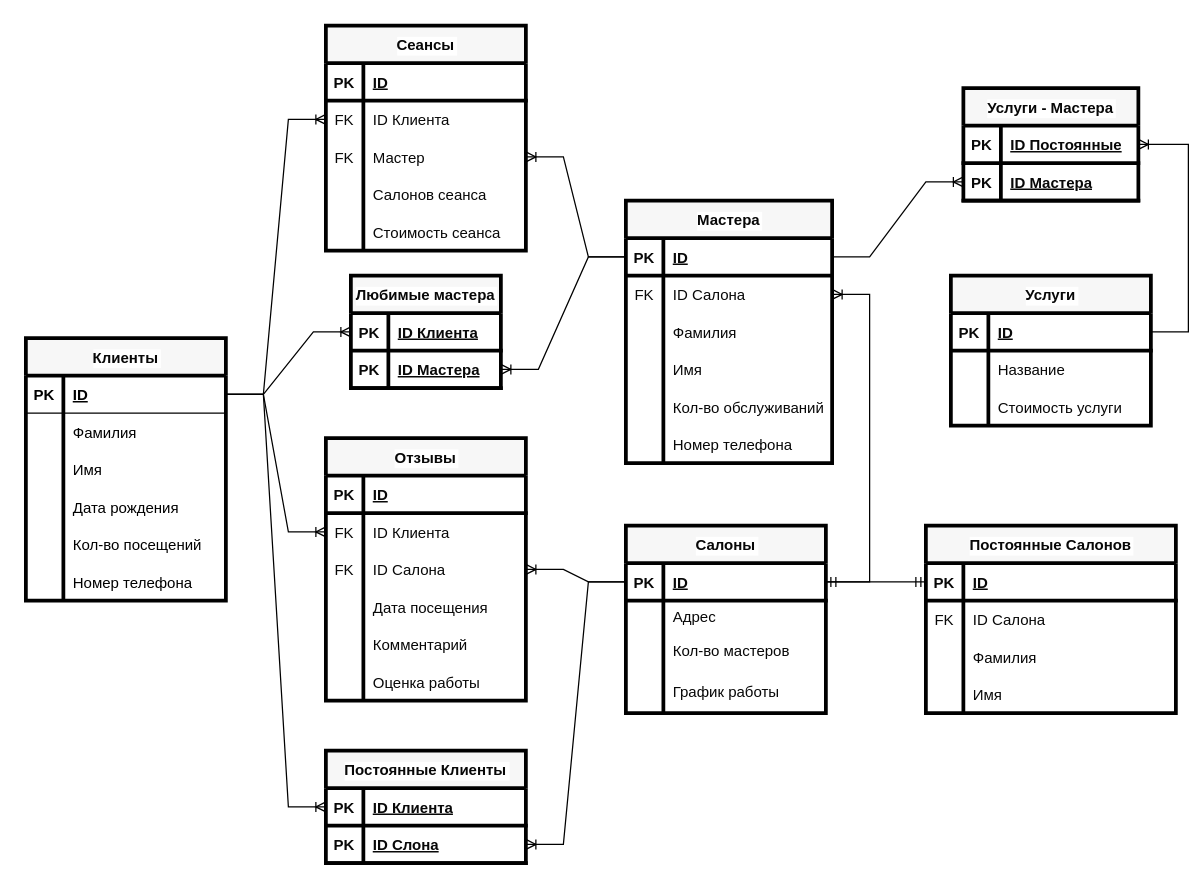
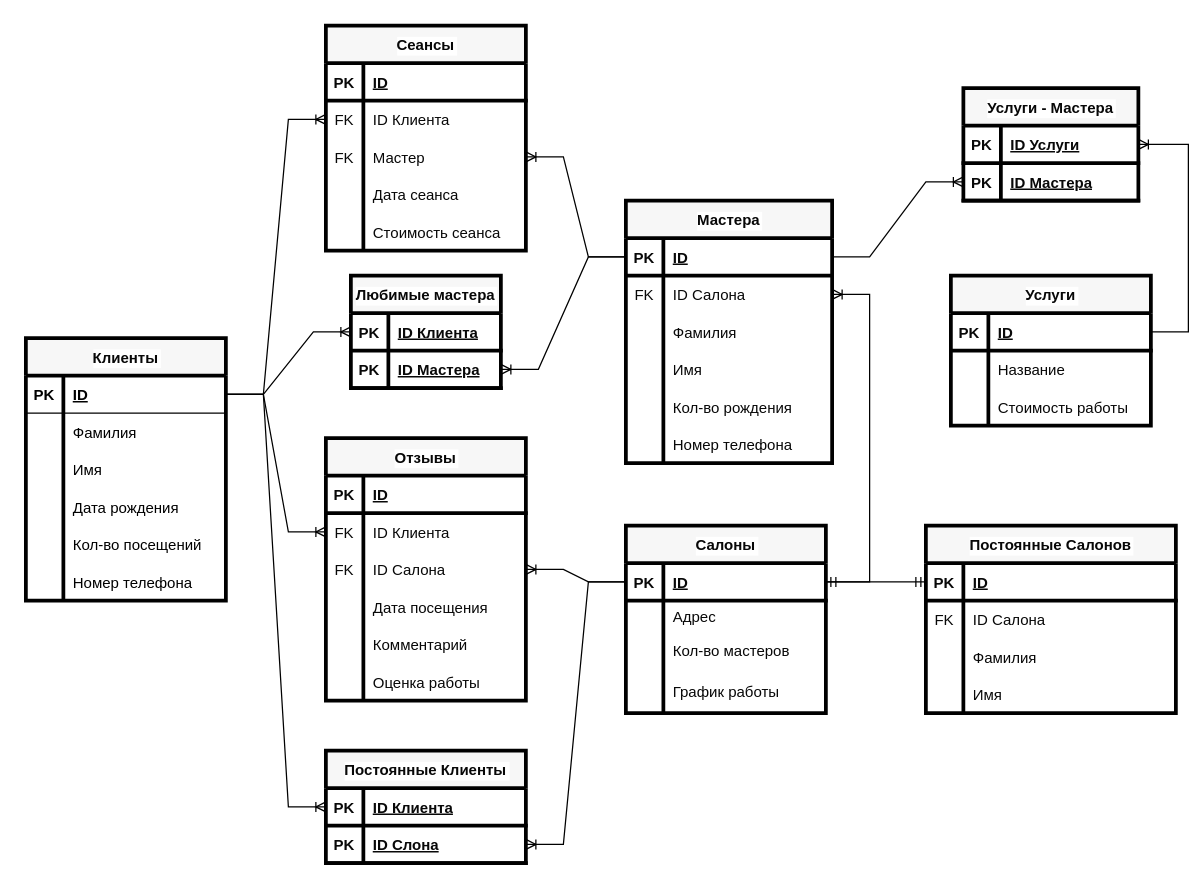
(1063, 145) -> (1046, 145)
(429, 195) -> (417, 195)
(750, 408) -> (734, 408)
(1063, 408) -> (1063, 408)
